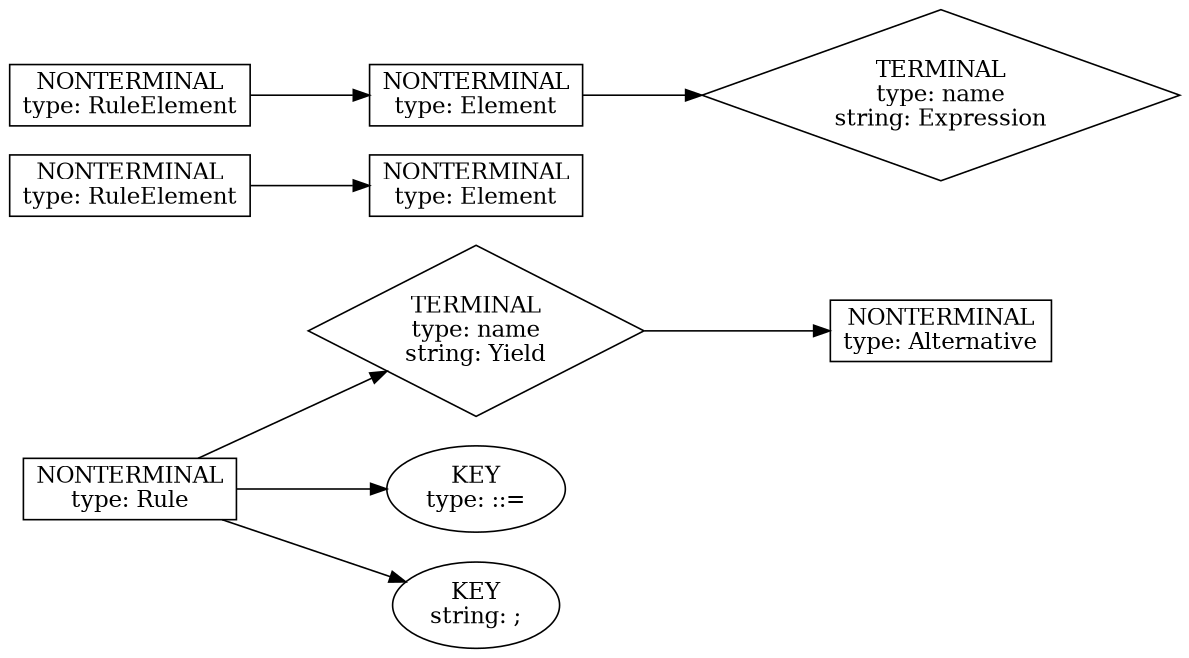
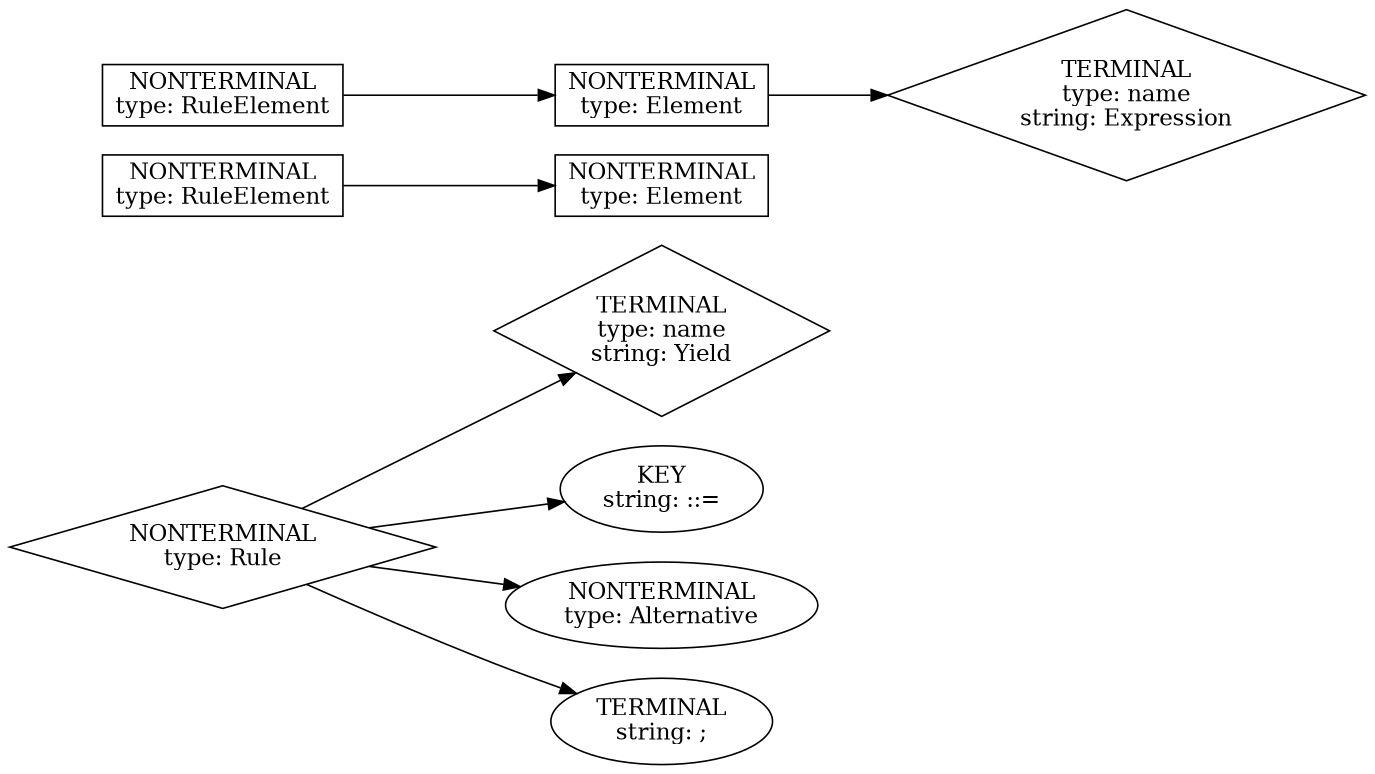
(729, 331) -> (436, 575)
(941, 331) -> (662, 605)
(130, 489) -> (223, 547)
(476, 489) -> (662, 489)
(476, 605) -> (662, 721)
